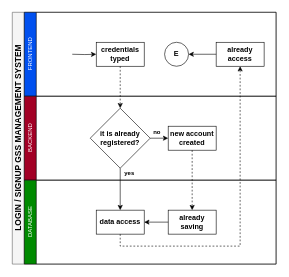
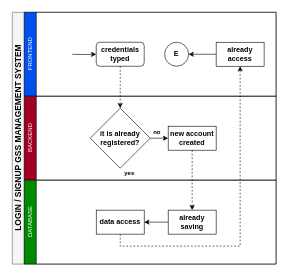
(120, 54) -> (120, 54)
(120, 204) -> none
